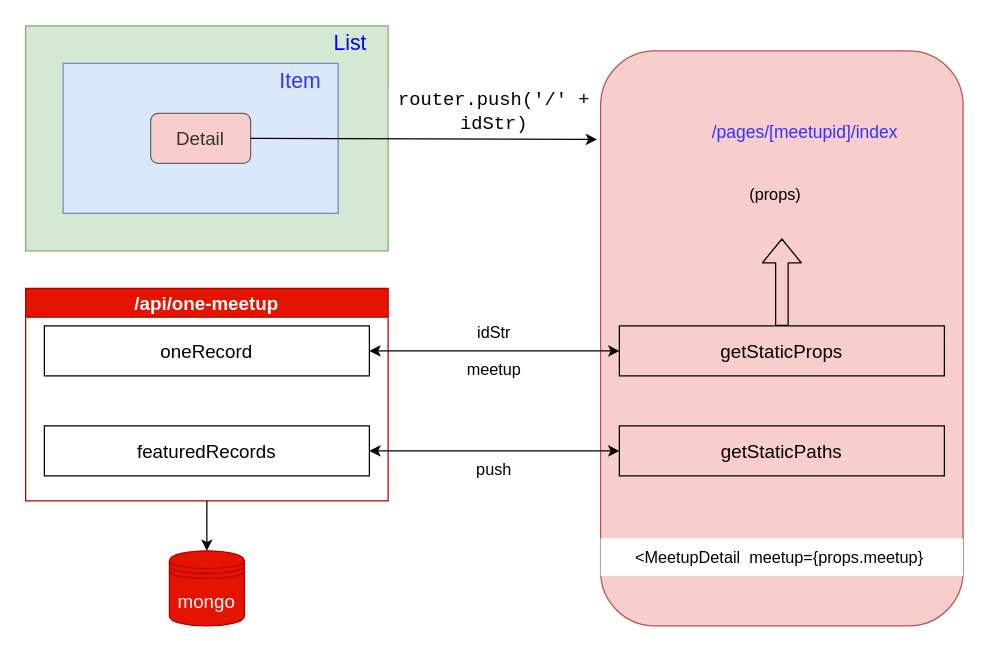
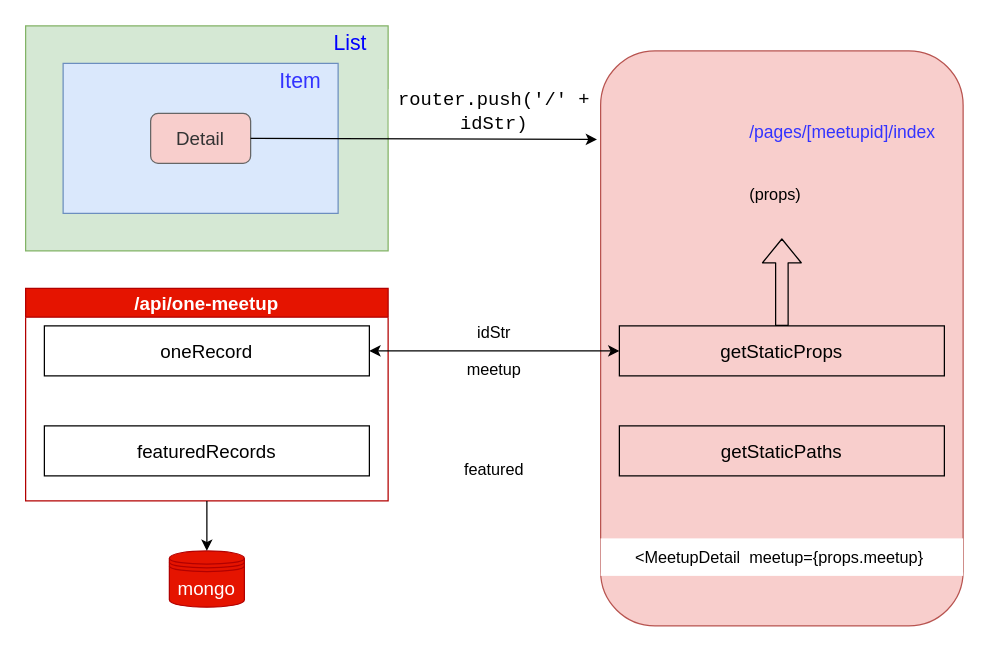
(807, 132) -> (844, 132)
(496, 451) -> none
(494, 469) -> (494, 469)
(207, 588) -> (207, 579)
